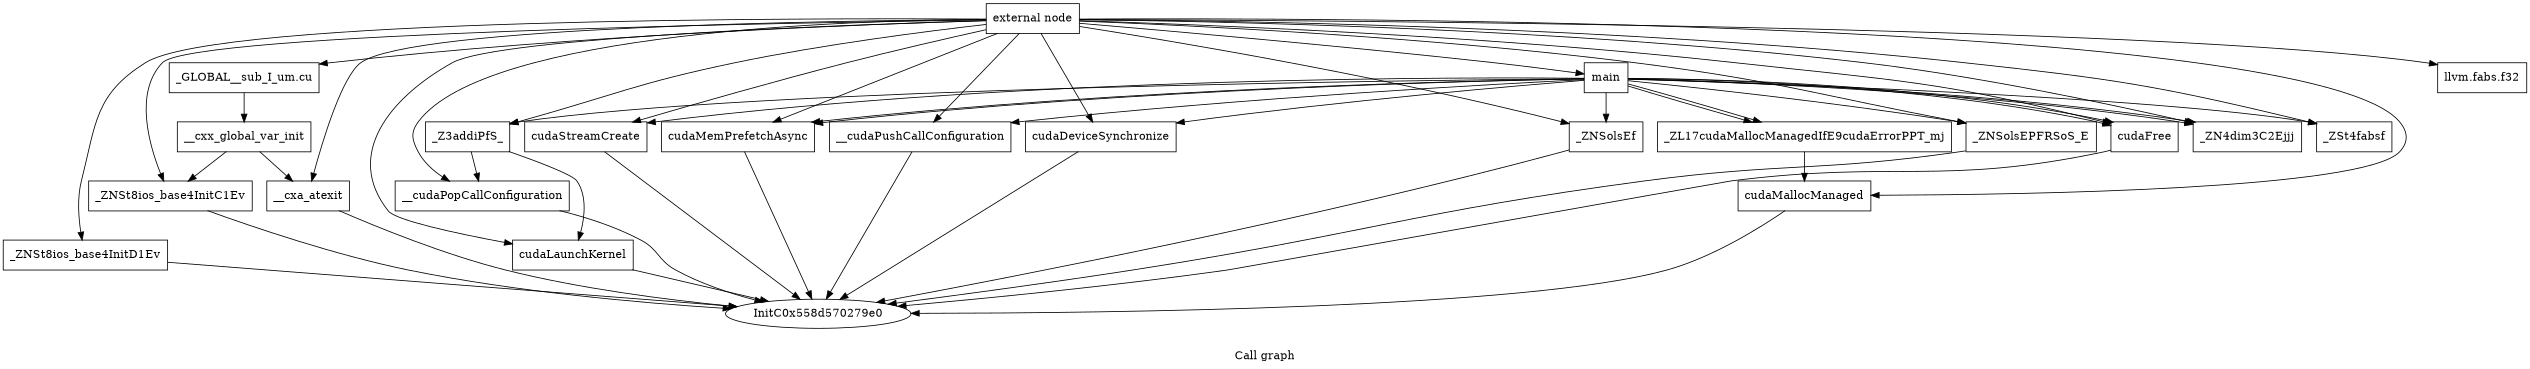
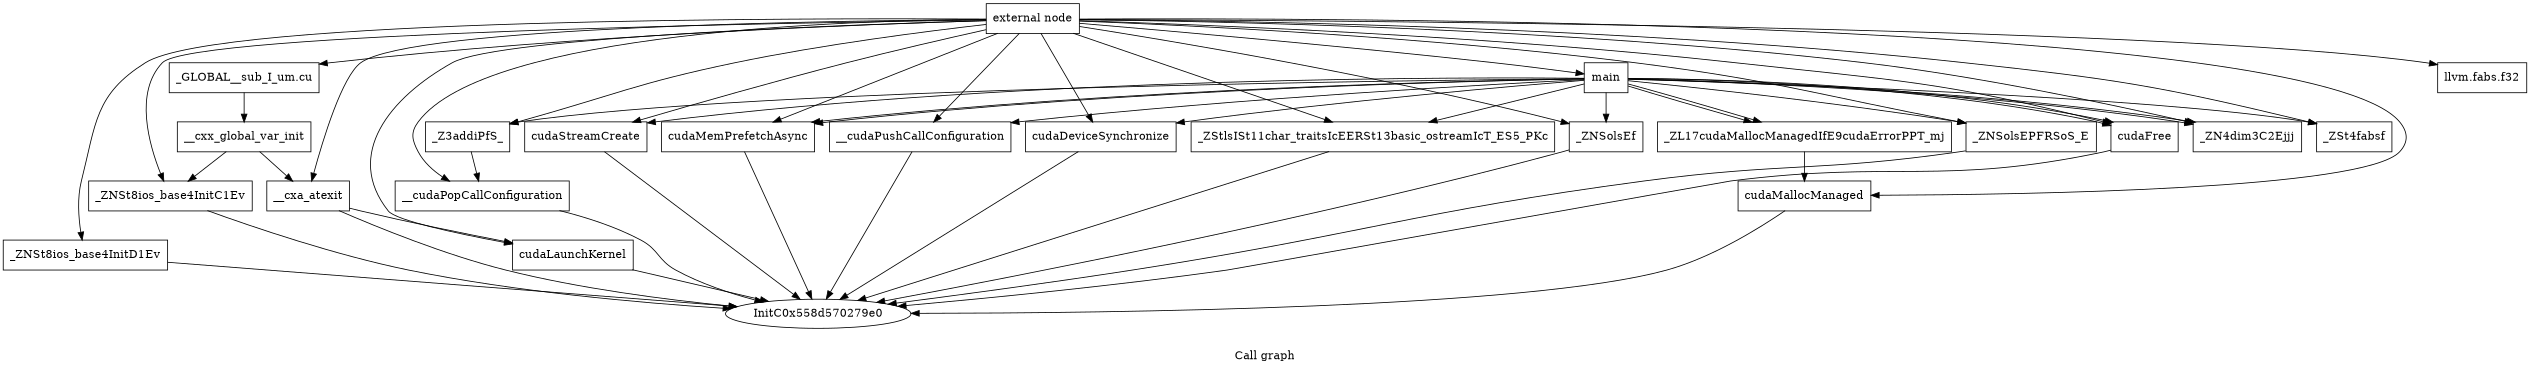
none -> (1373, 137)
(568, 175) -> (388, 217)
